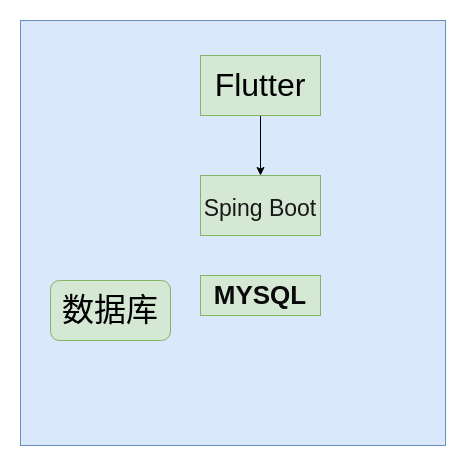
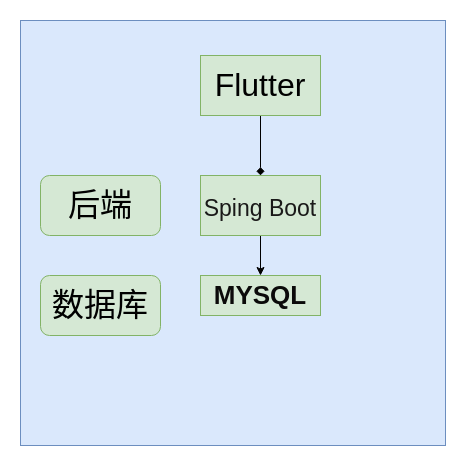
(261, 167) -> (261, 167)
none -> (101, 206)
none -> (261, 252)
(111, 311) -> (101, 306)
